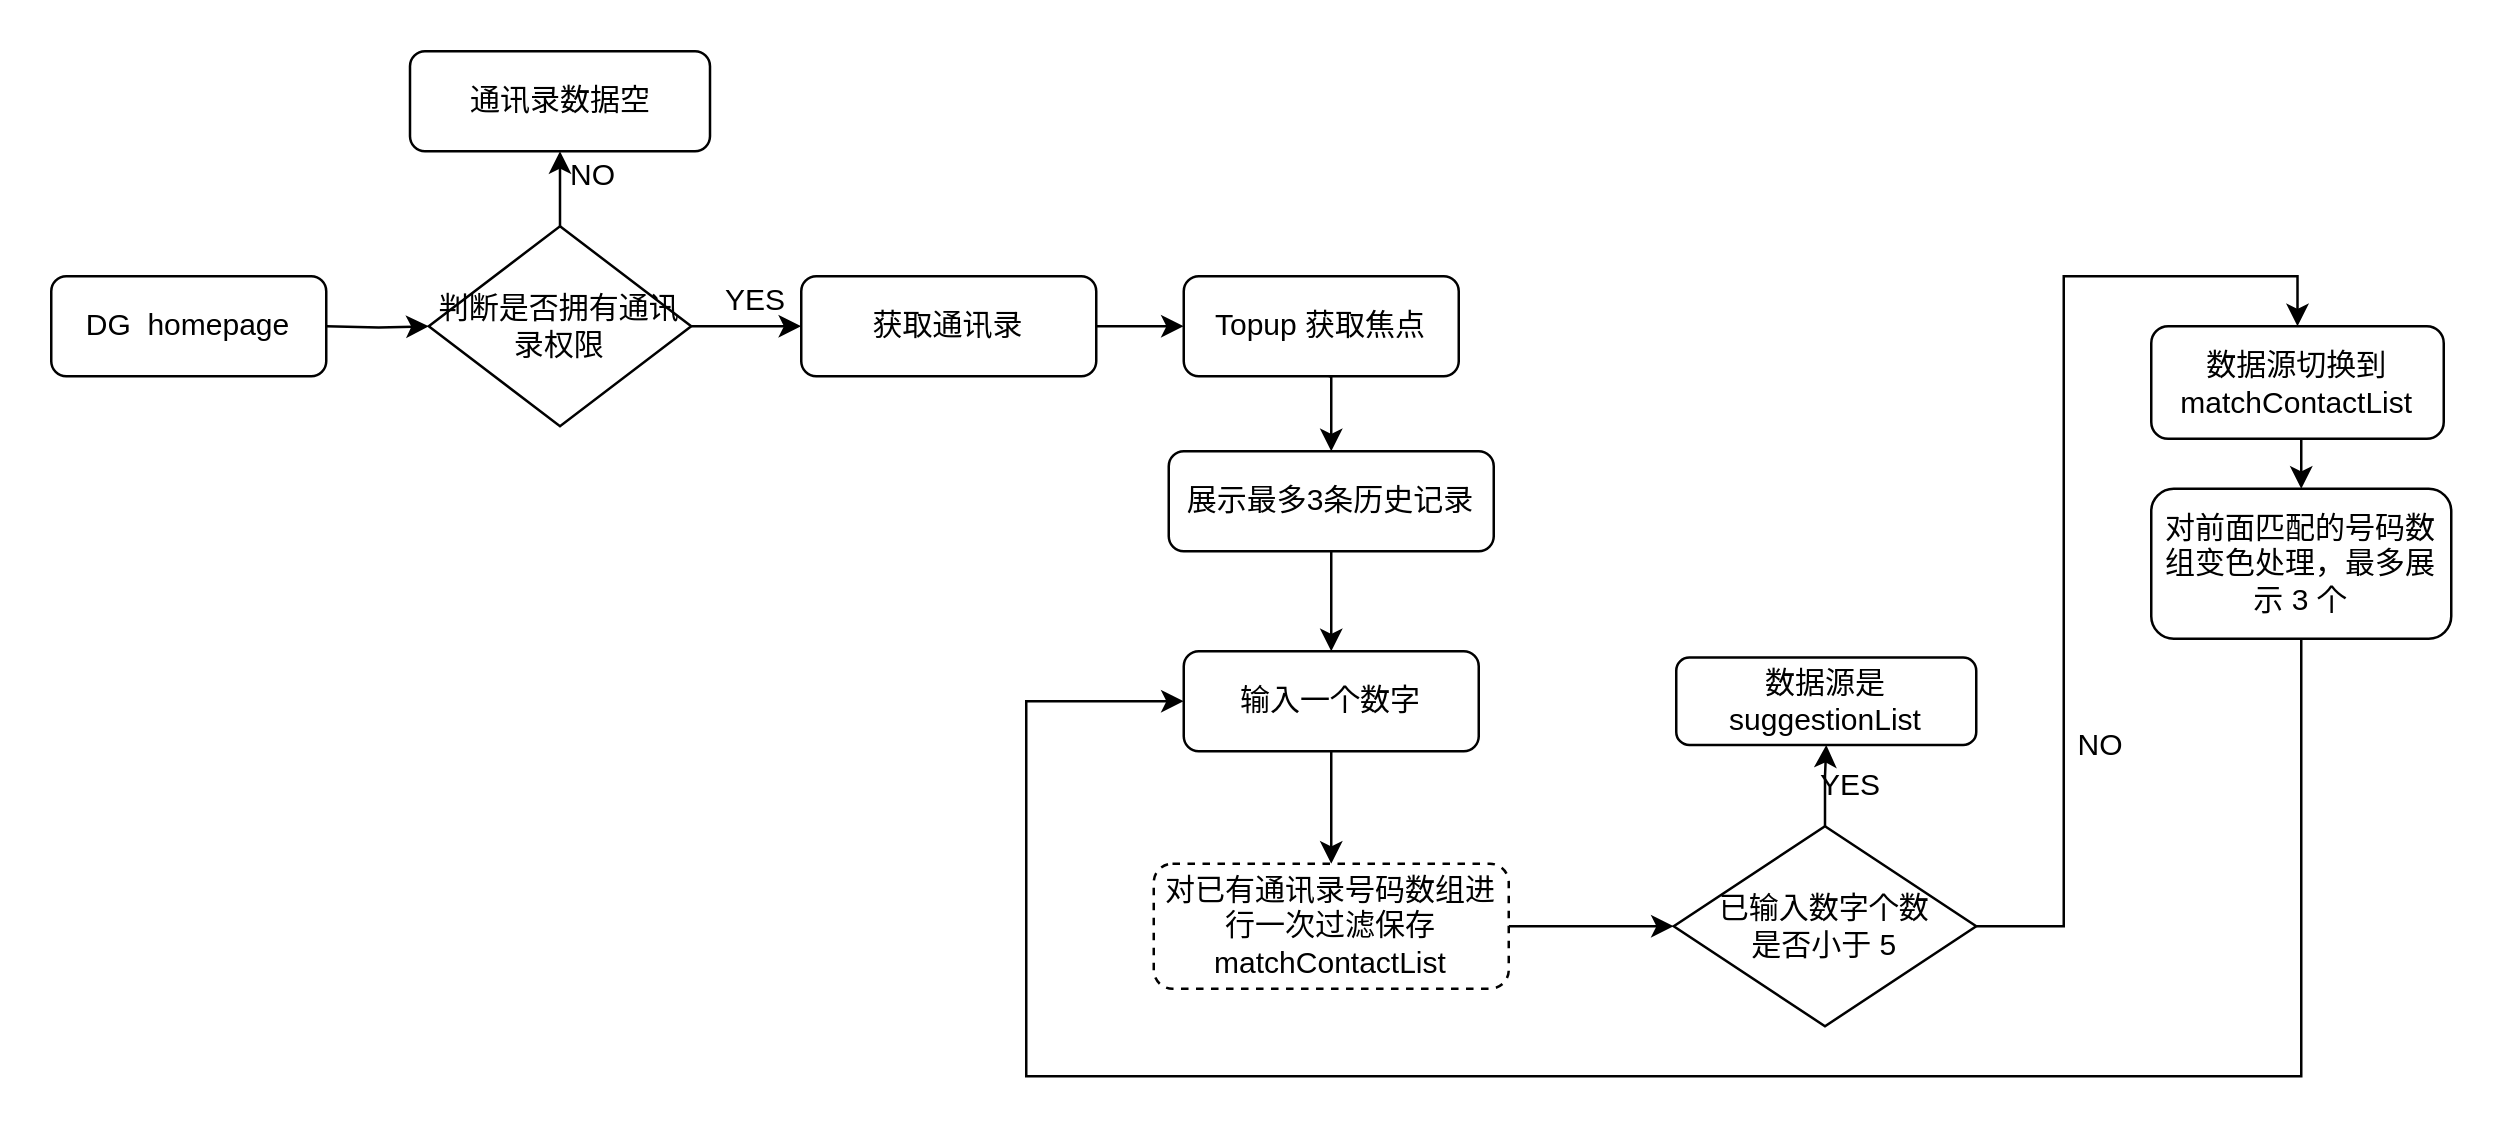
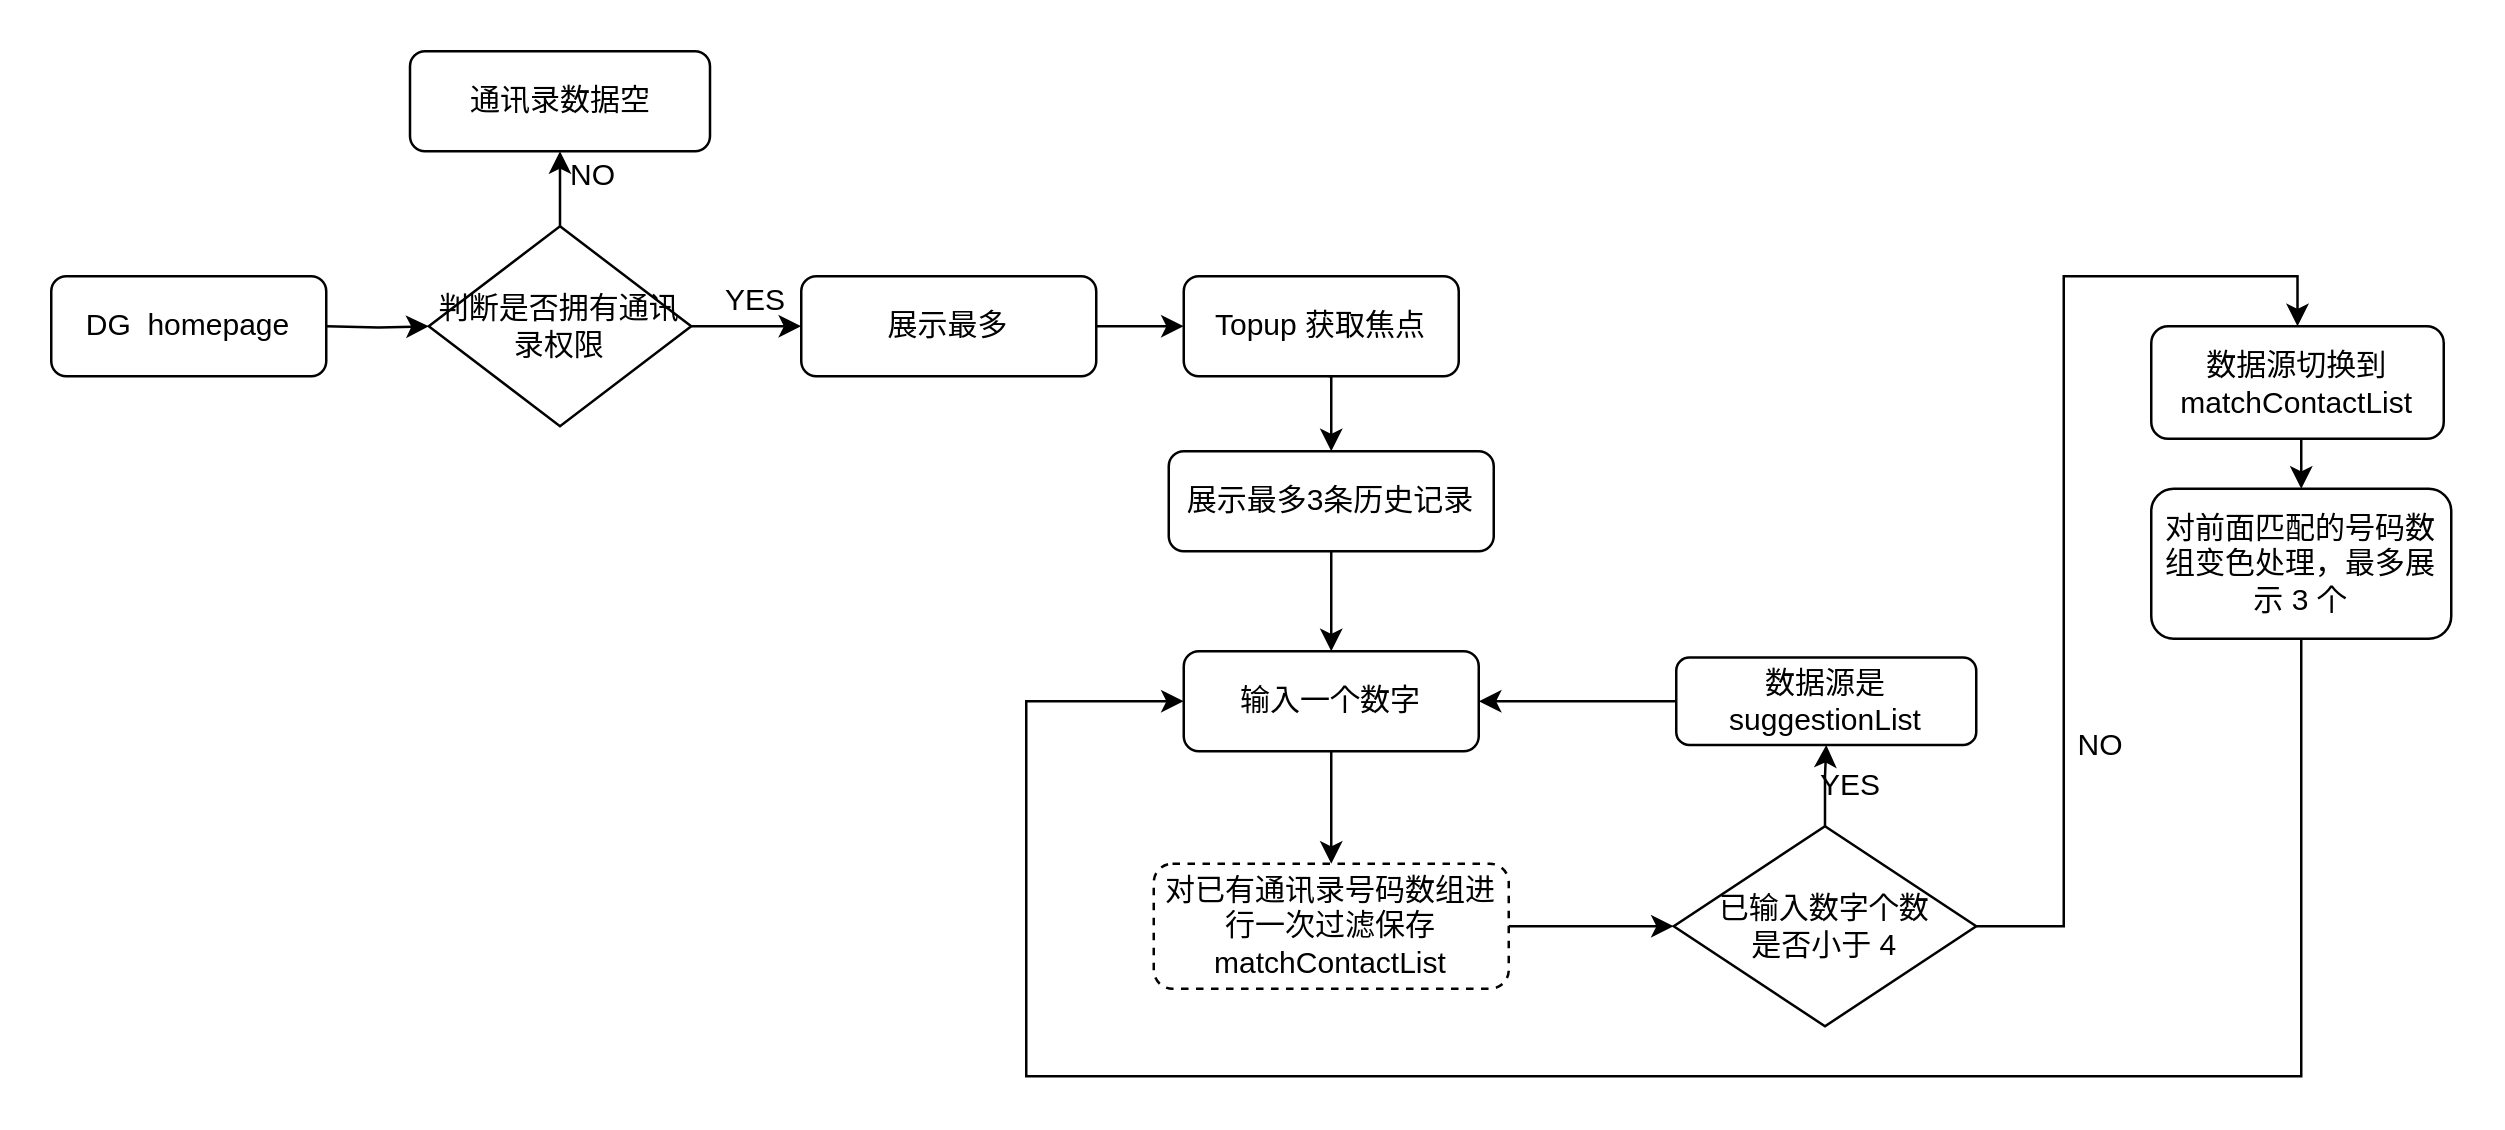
(949, 326) -> (949, 326)
none -> (1586, 701)
(1825, 926) -> (1825, 926)
